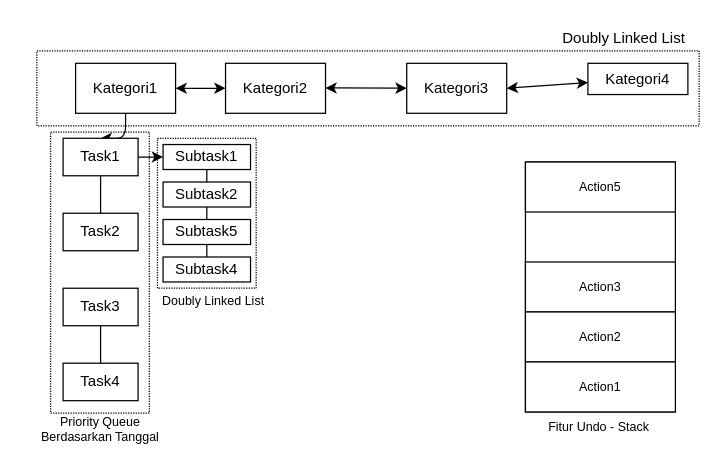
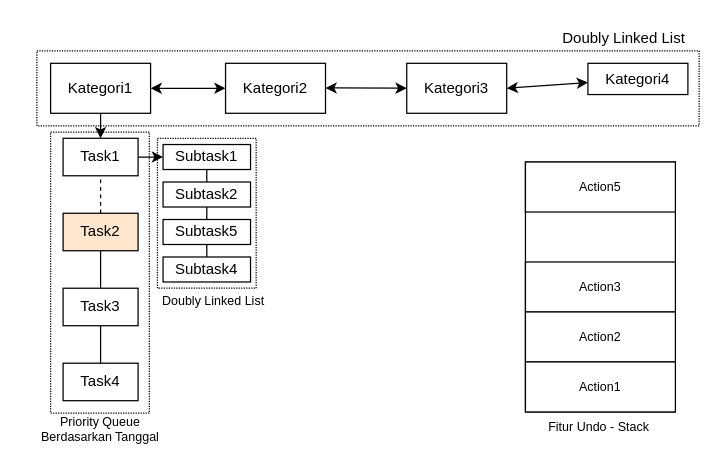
(126, 88) -> (101, 88)
(101, 193) -> (101, 193)
(101, 232) -> (101, 232)
none -> (101, 270)
